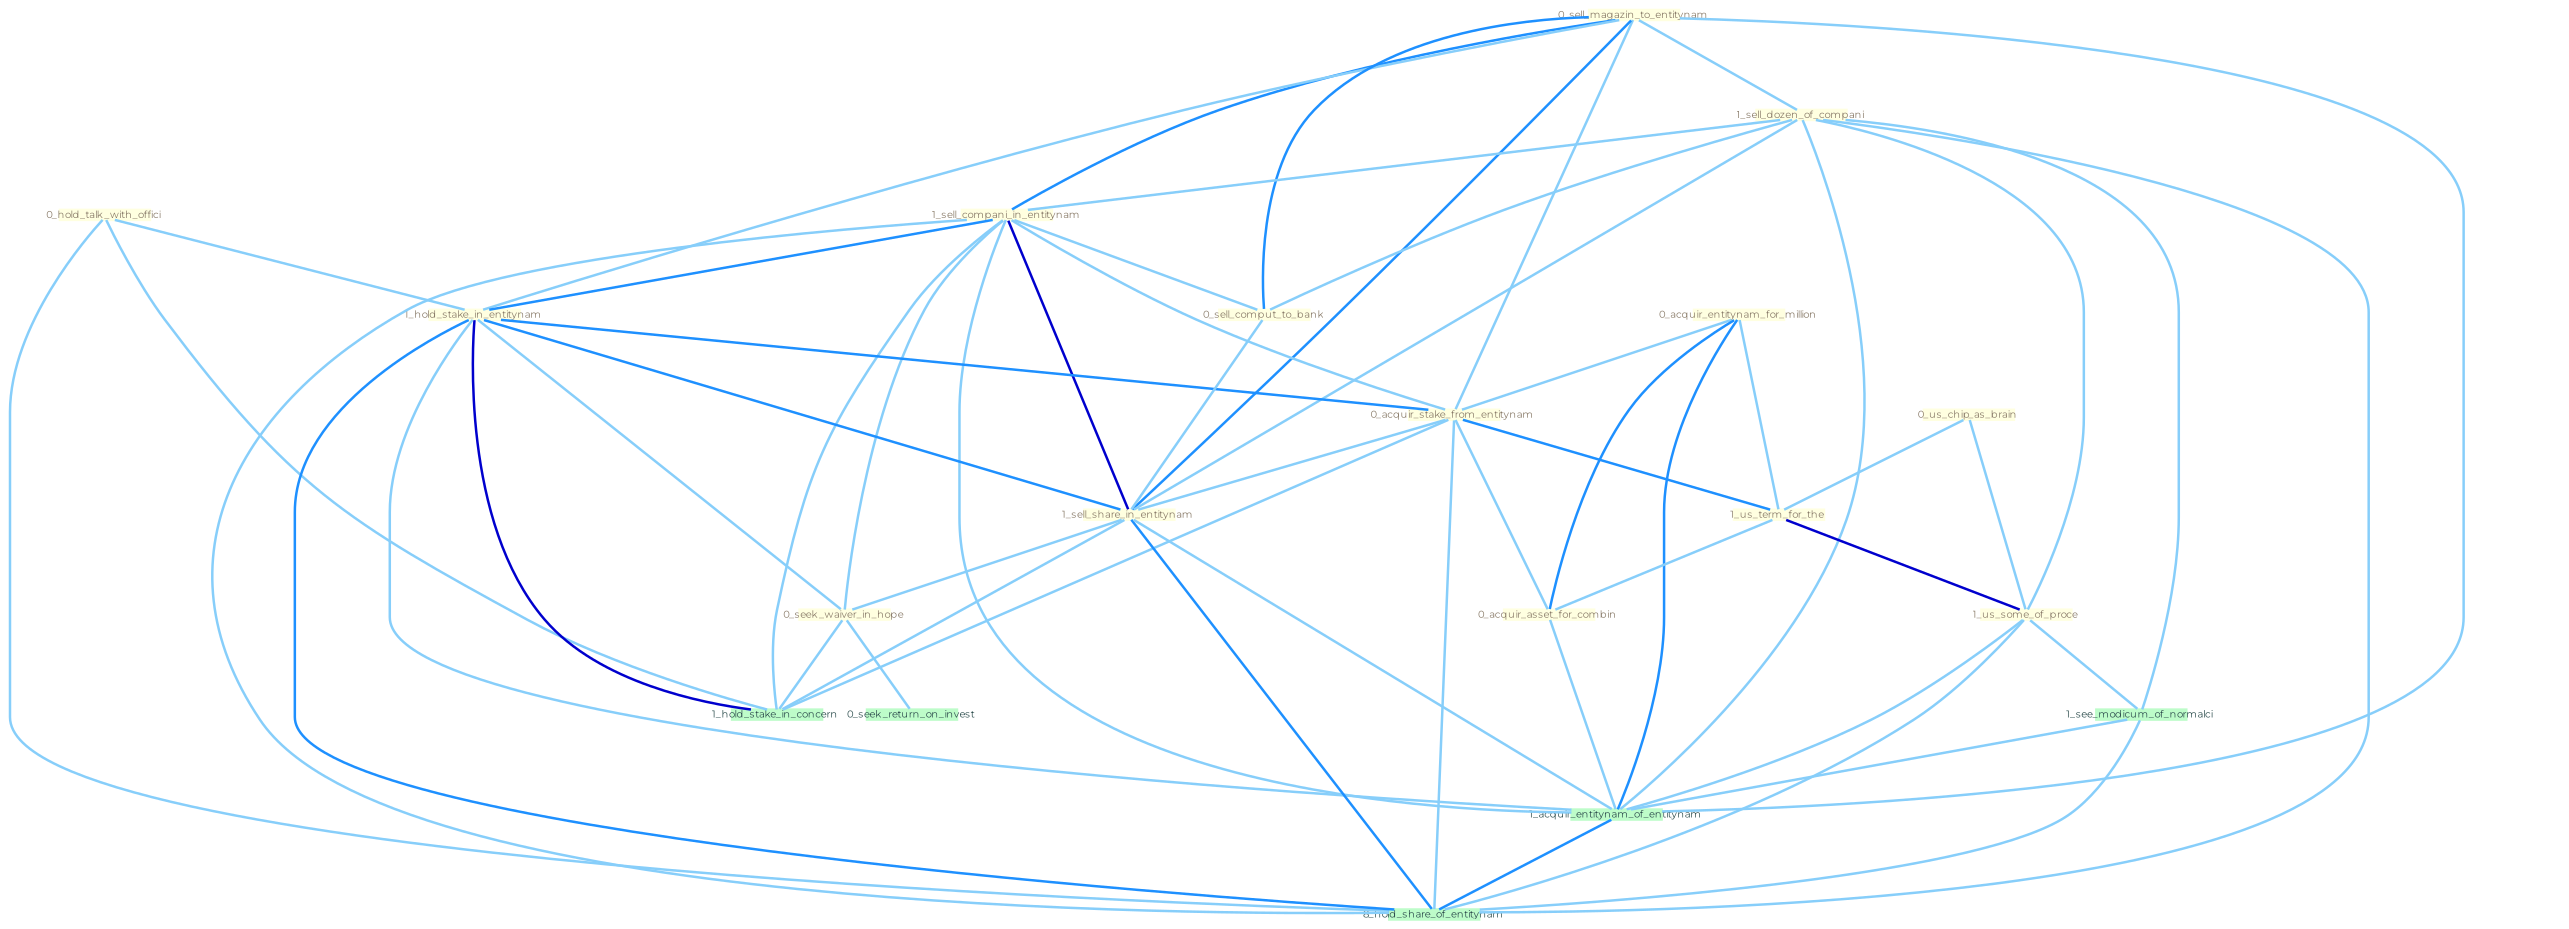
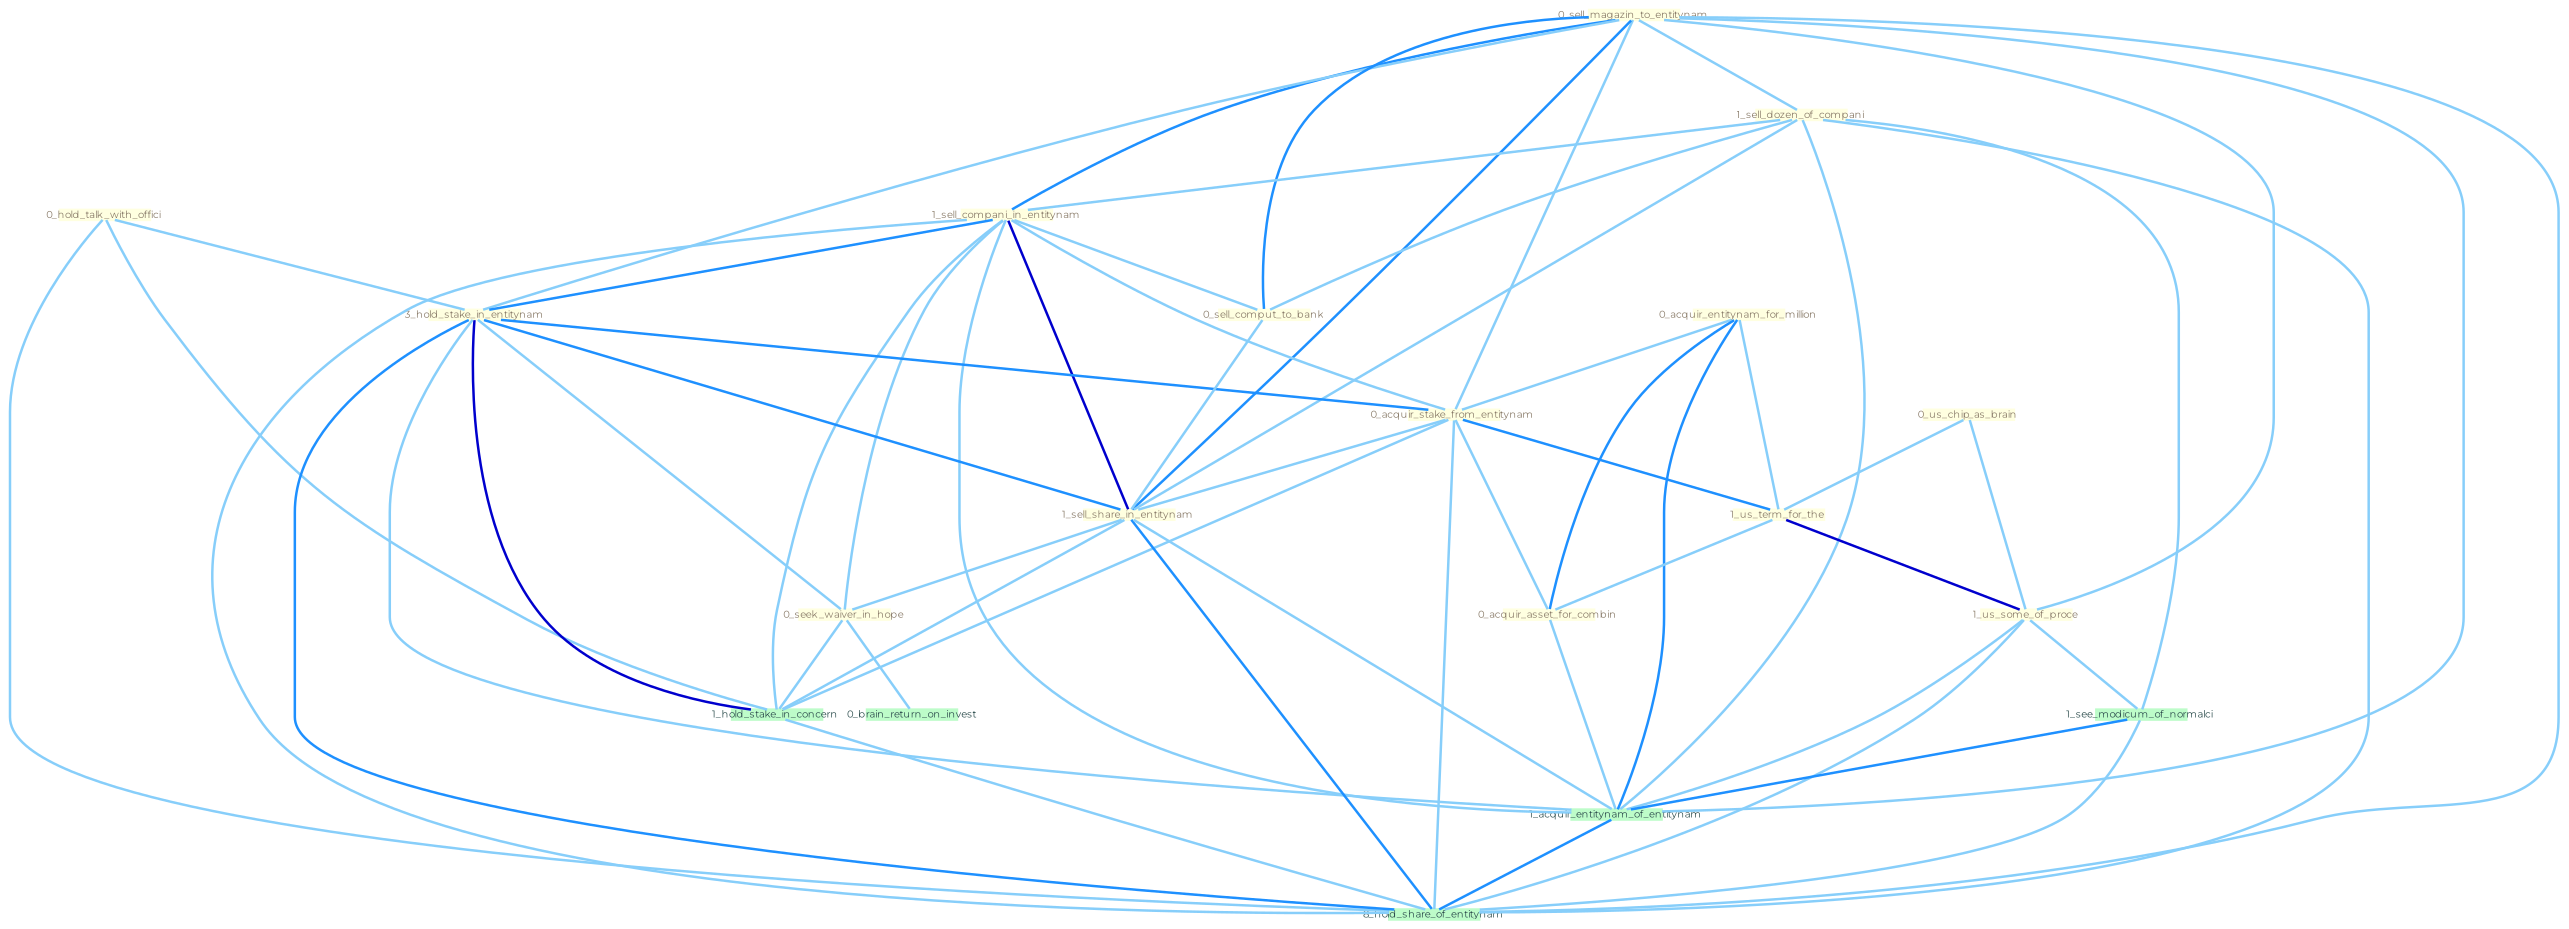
(2079, 289) -> (2239, 158)
(475, 315) -> (475, 315)
none -> (2559, 564)
(912, 715) -> (912, 715)
(1879, 765) -> (1879, 765)
none -> (1105, 817)
